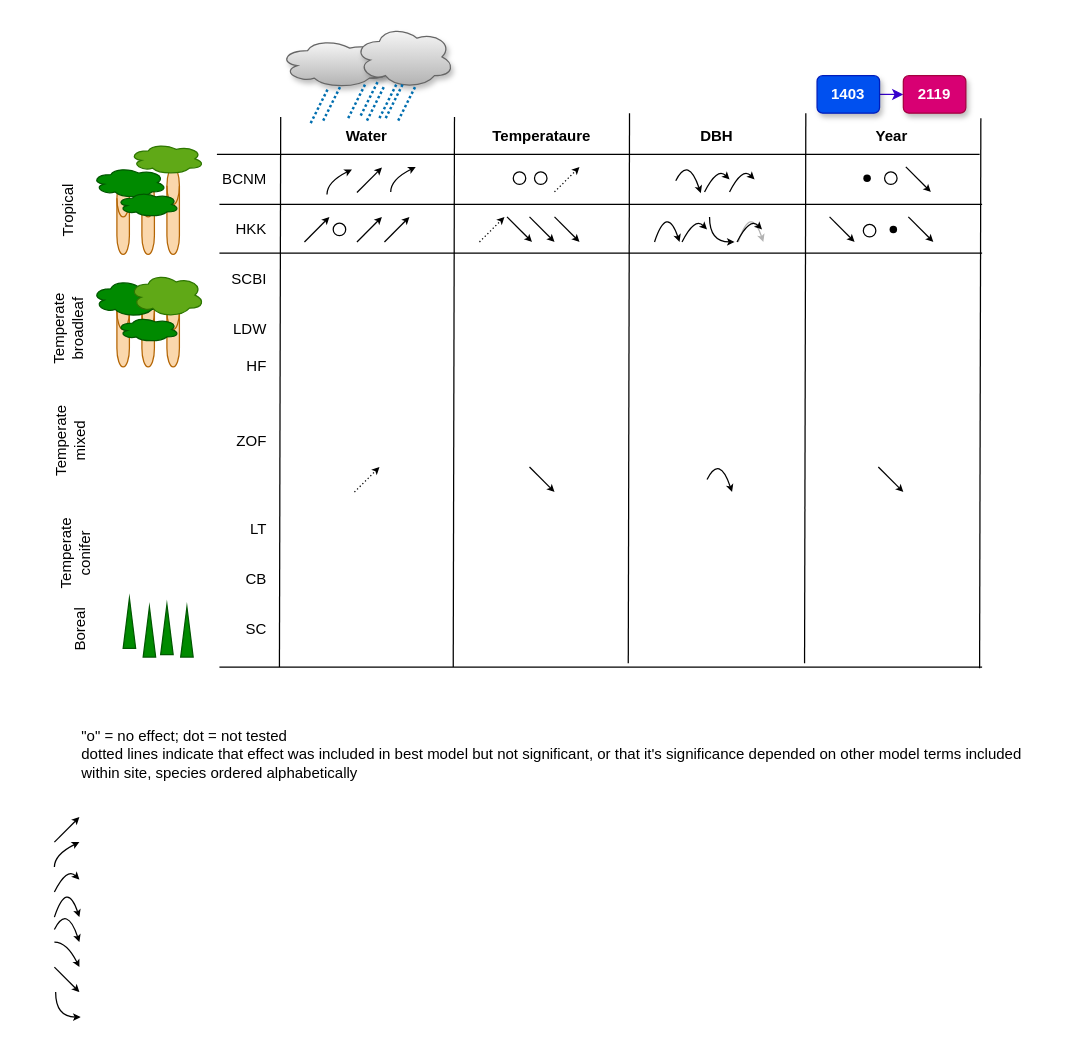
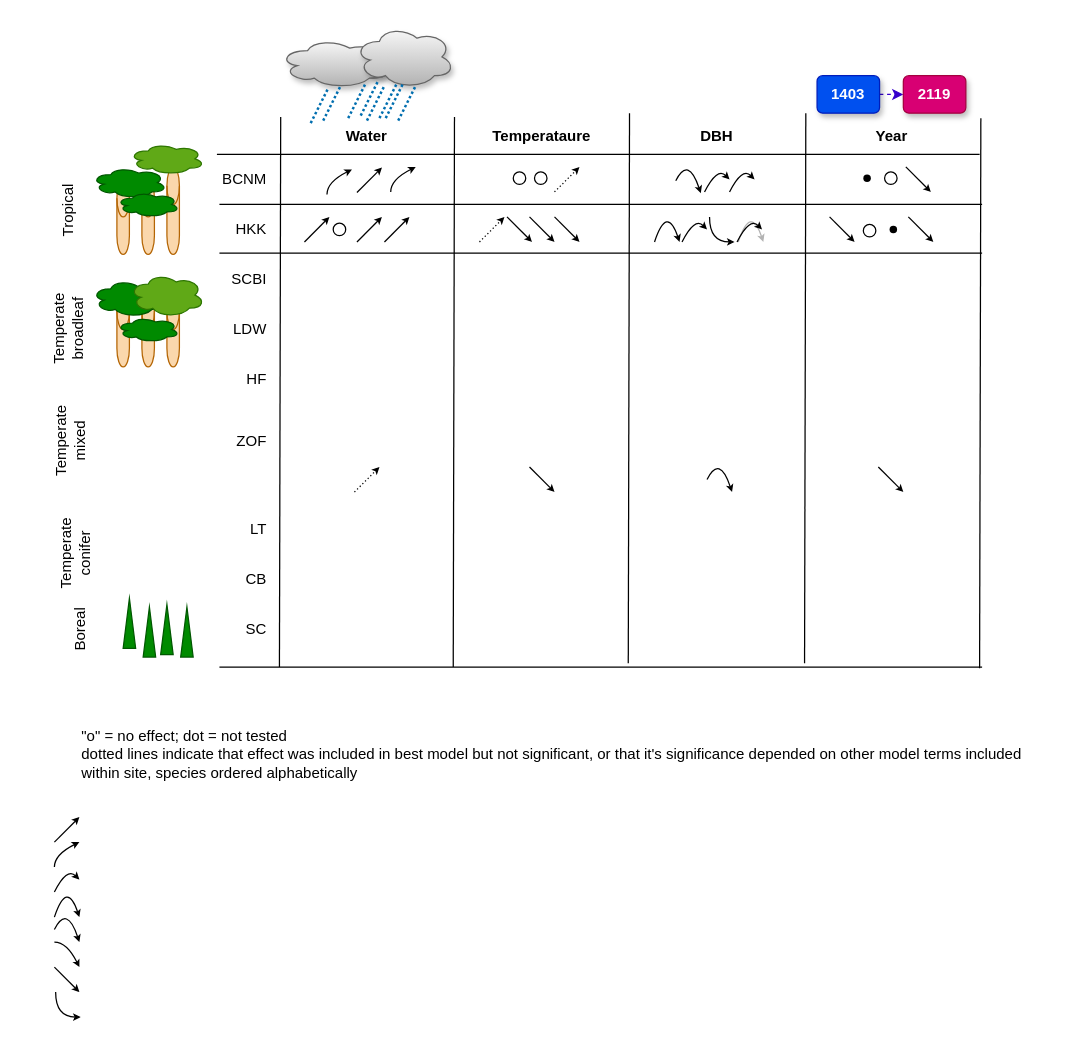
(888, 94) -> (888, 94)
(244, 367) -> (244, 379)
